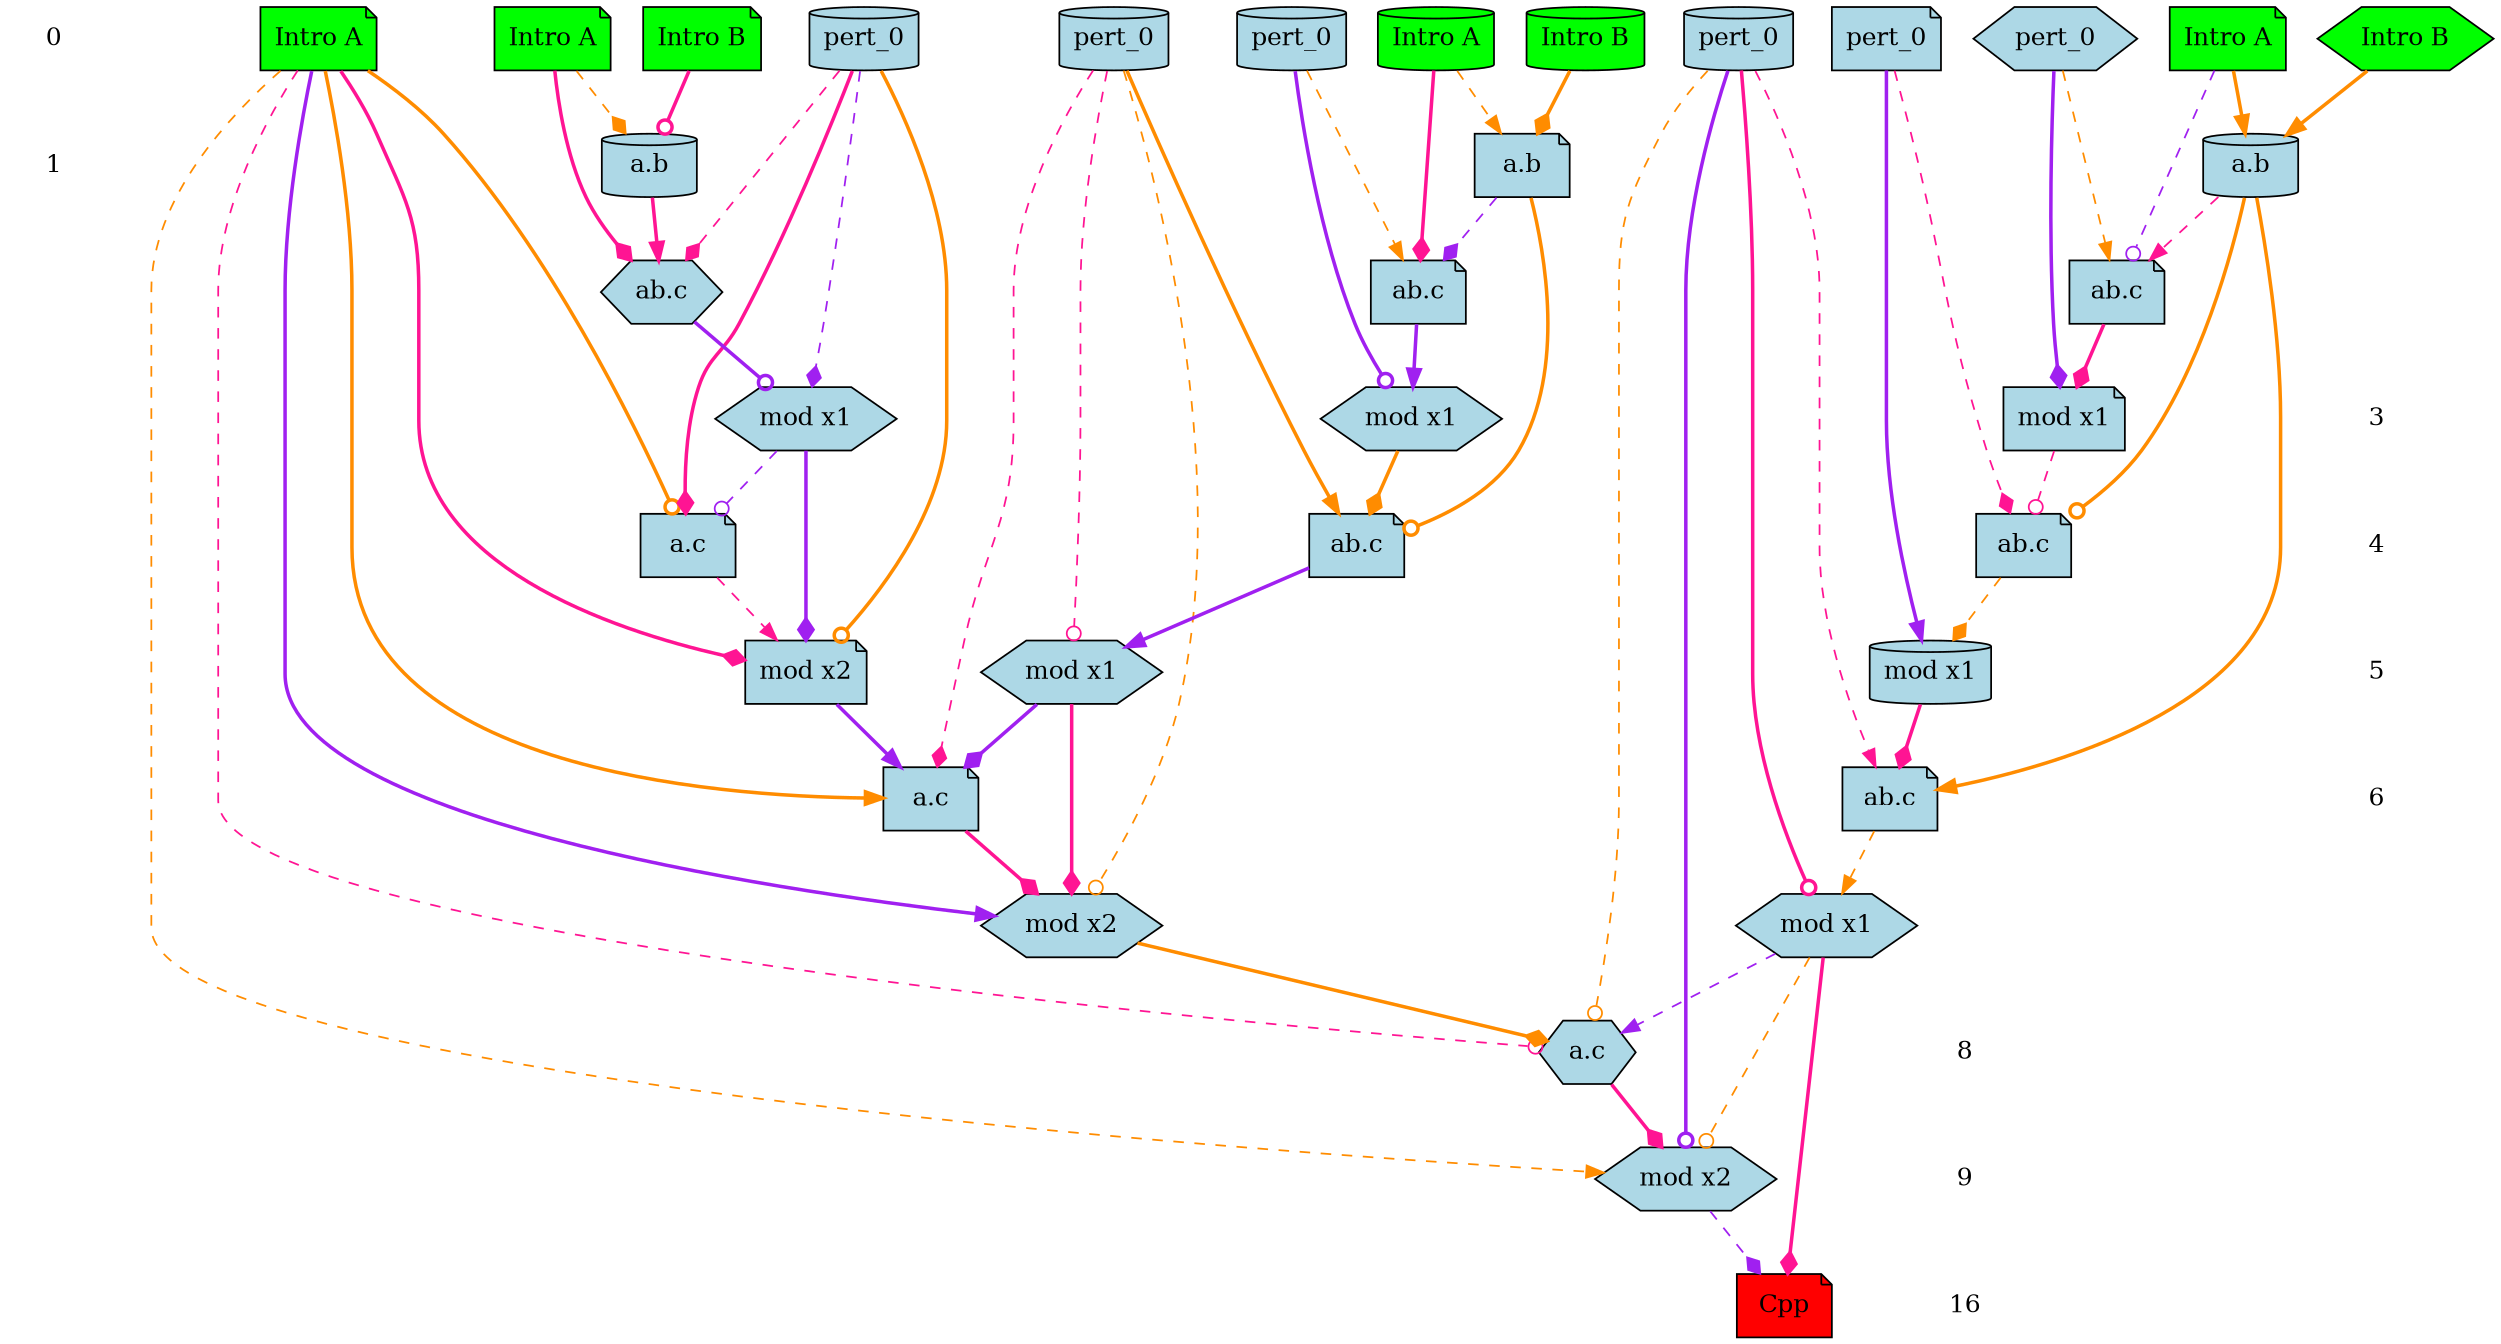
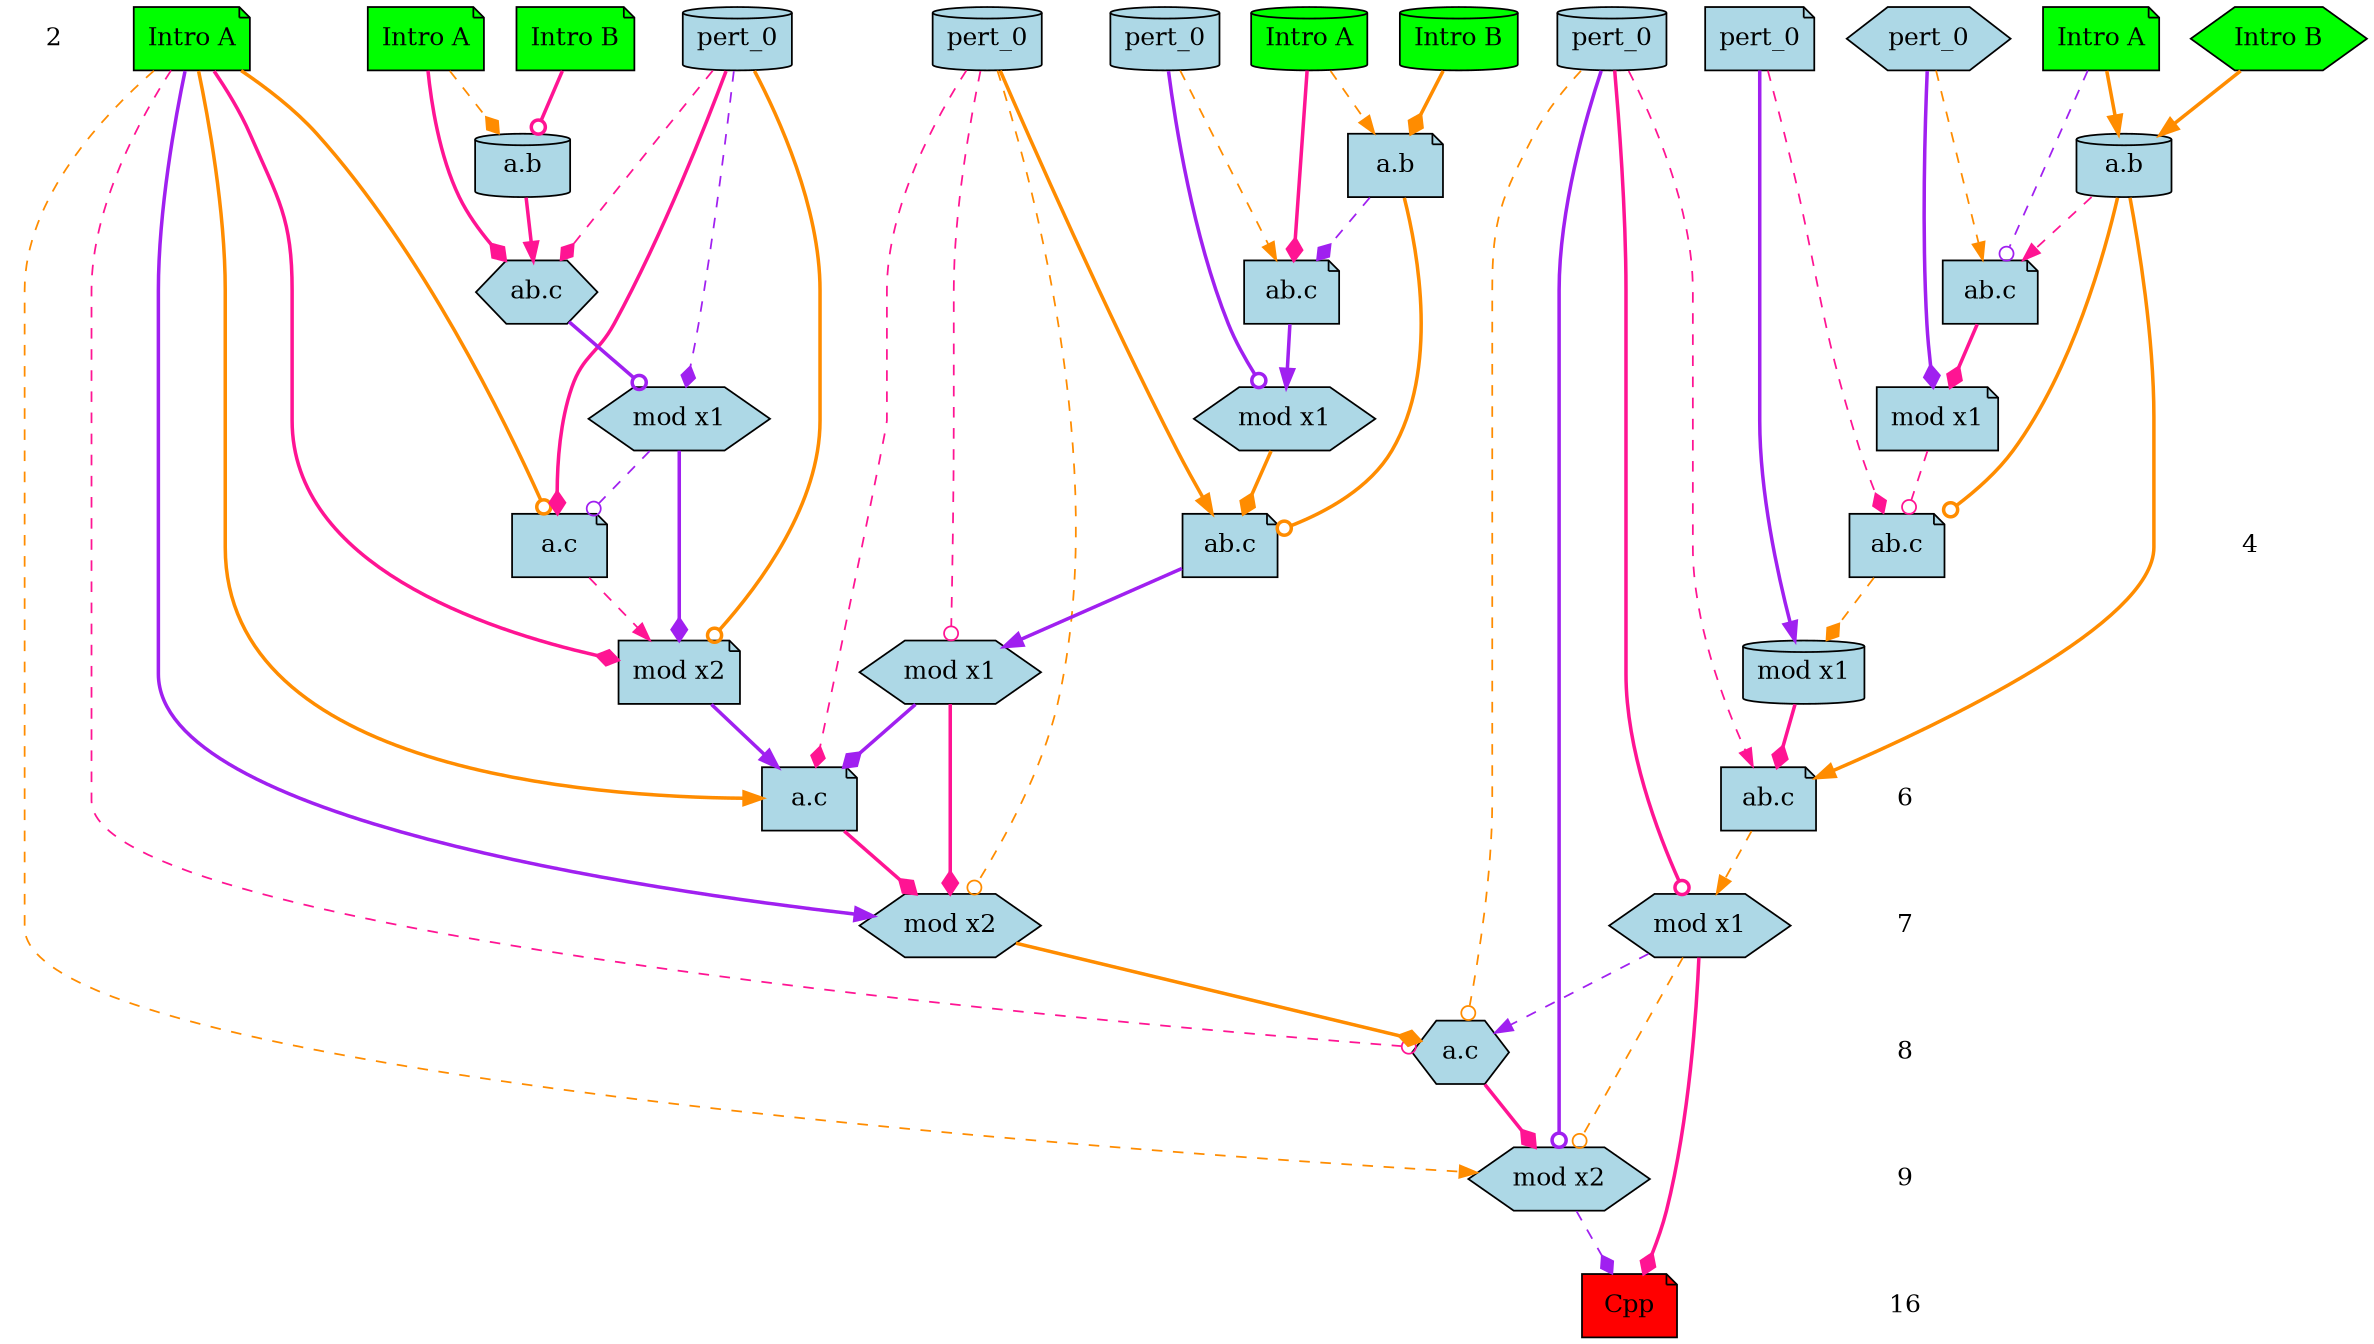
(55, 39) -> (55, 39)
(55, 165) -> none
(2377, 419) -> none
(2377, 672) -> none
none -> (1906, 926)
